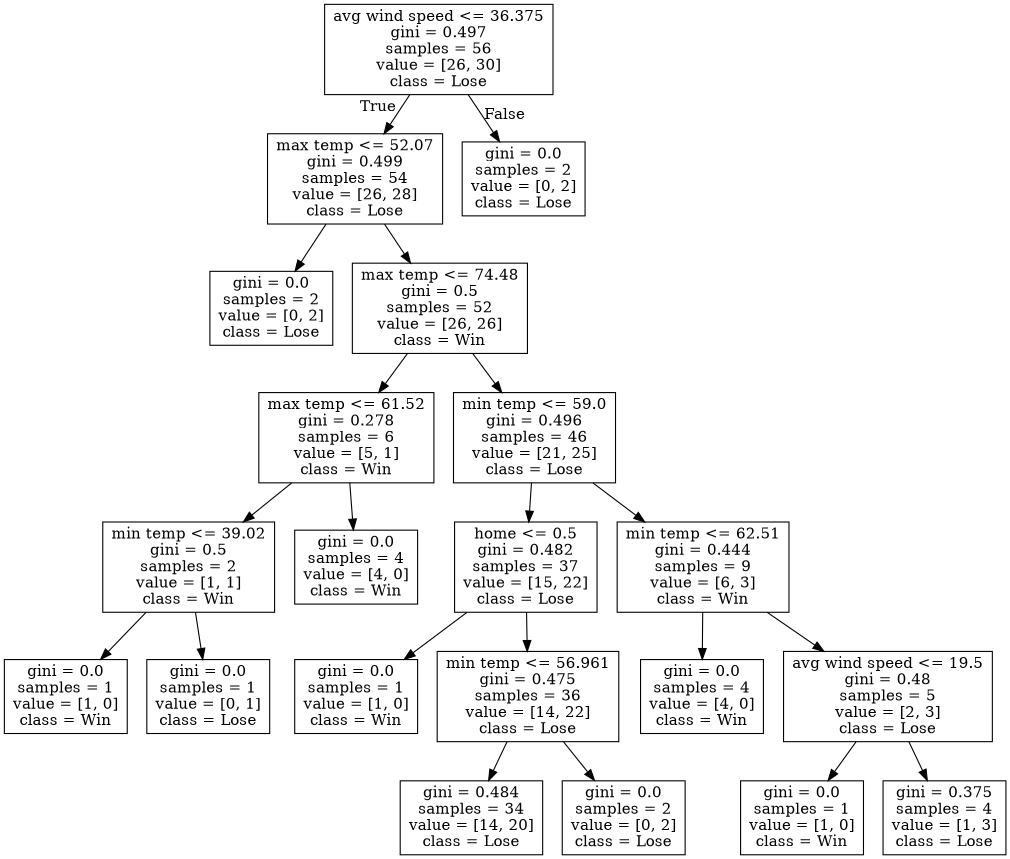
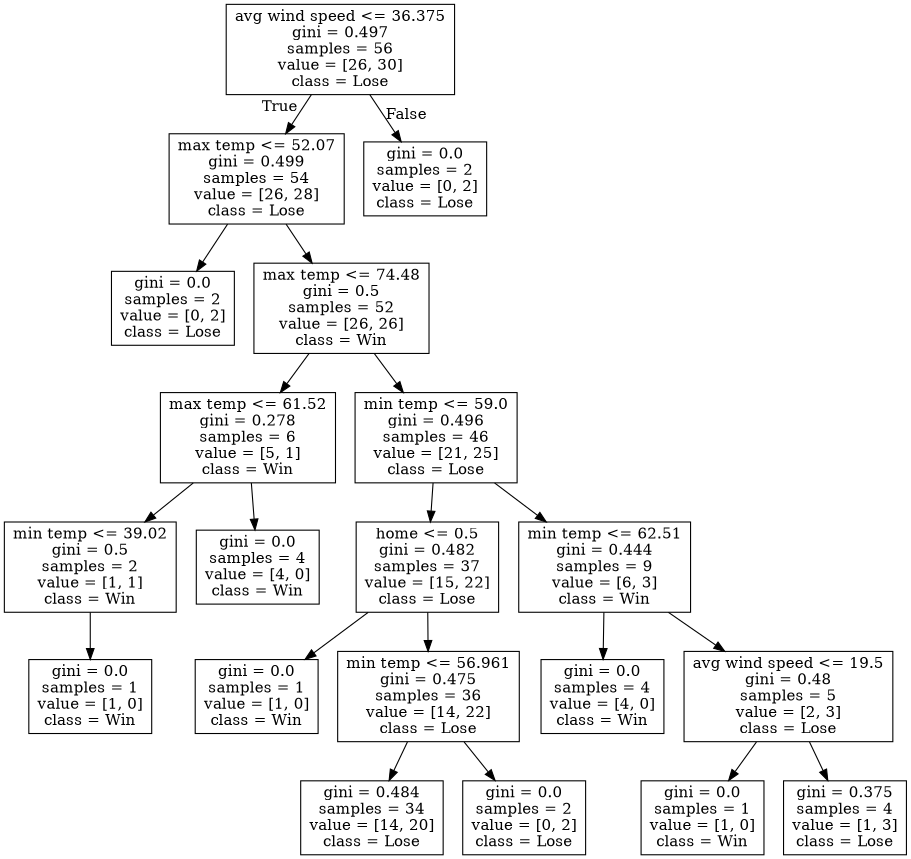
(208, 697) -> none
